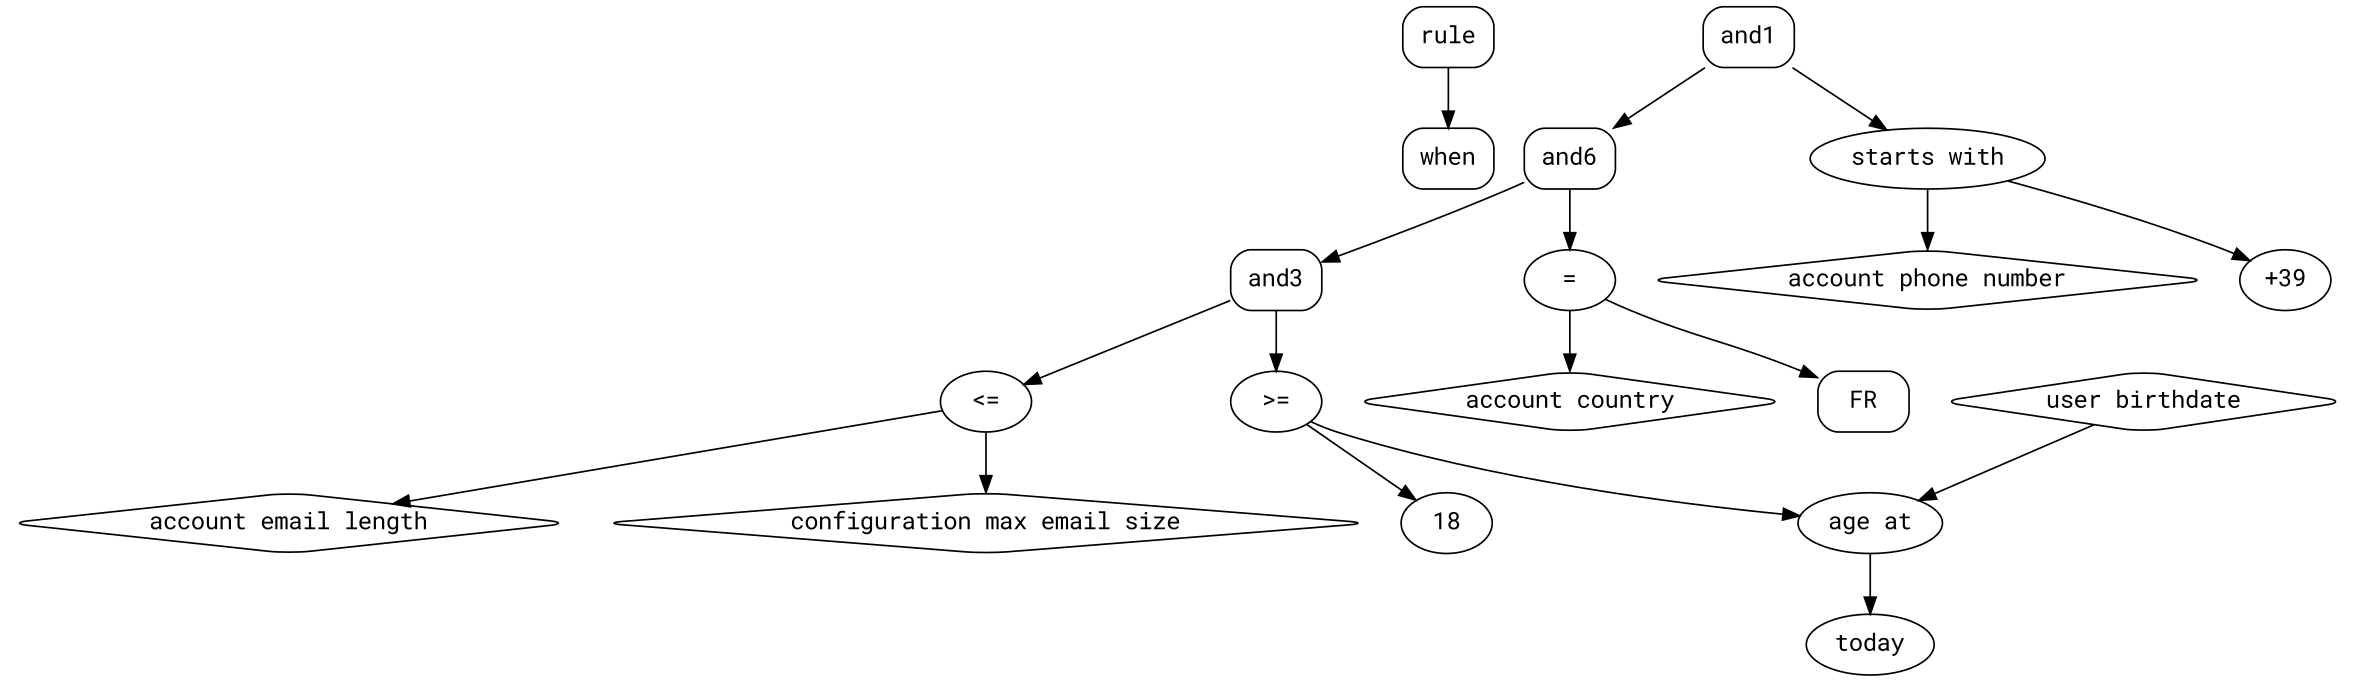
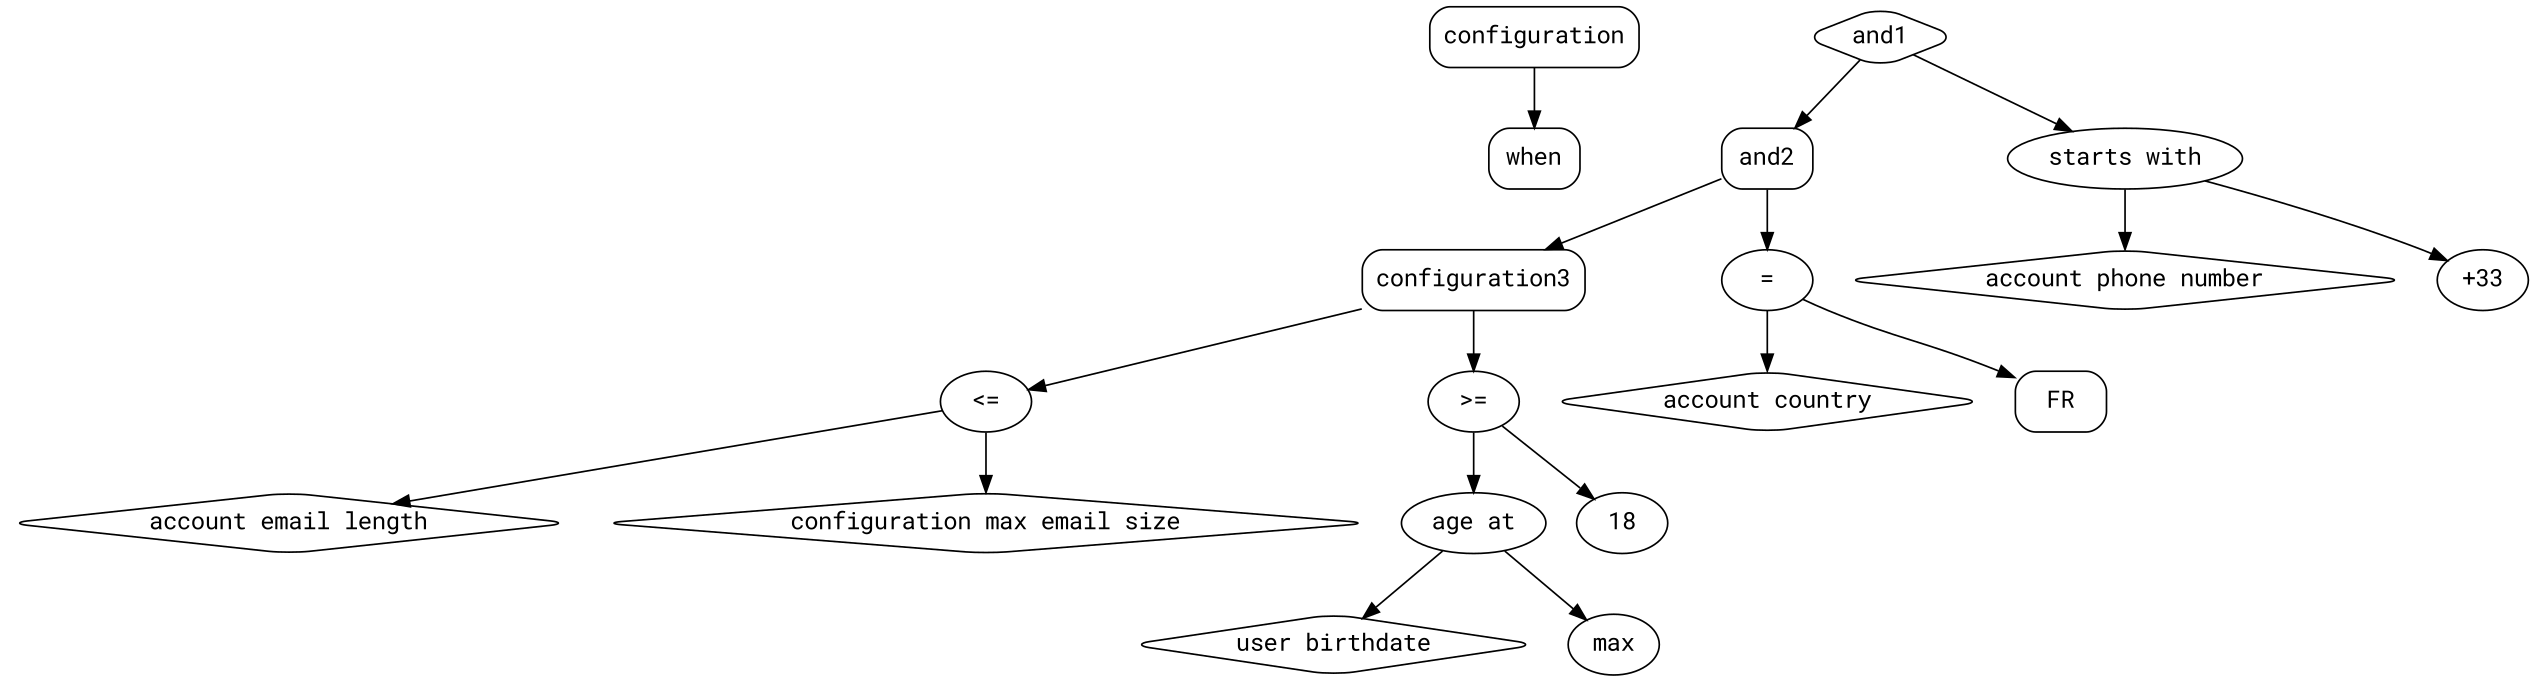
(1448, 37) -> (1534, 37)
(1749, 37) -> (1880, 37)
(1570, 159) -> (1767, 159)
(1276, 280) -> (1474, 280)
(2285, 280) -> (2483, 280)
(2014, 459) -> (1409, 579)
(1870, 645) -> (1614, 645)
